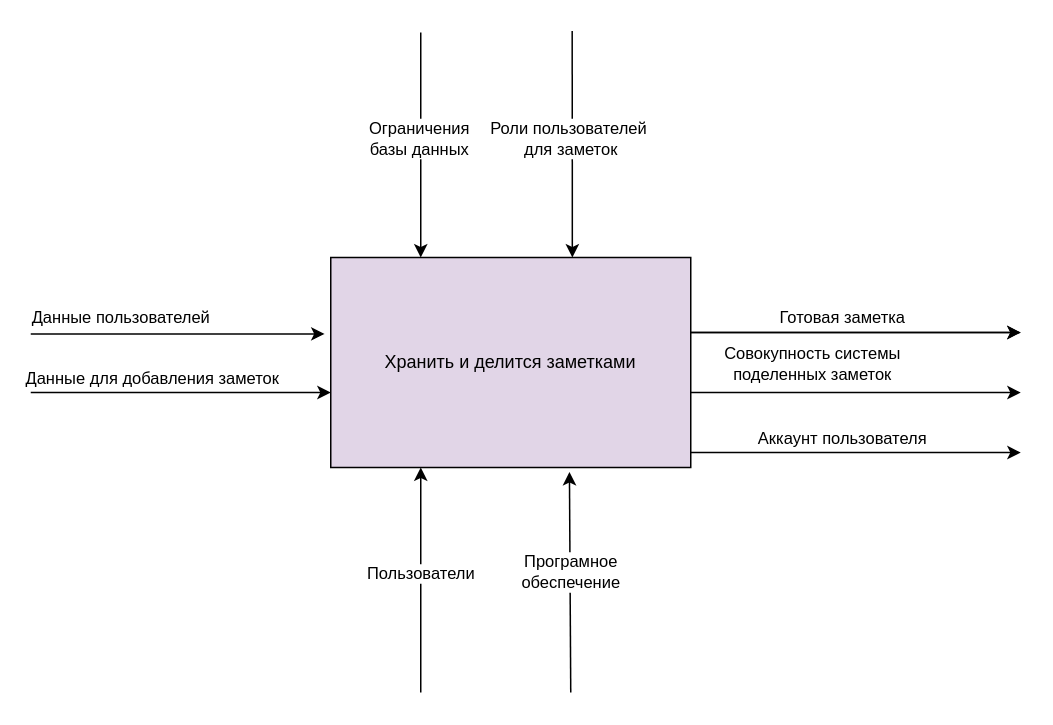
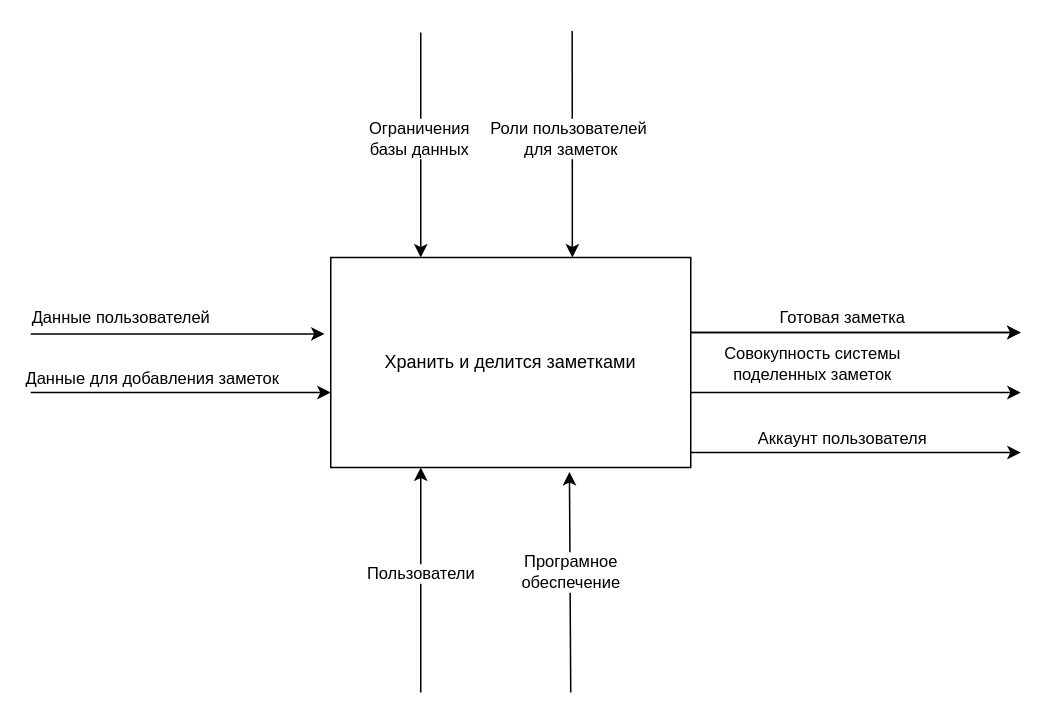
(511, 362) -> (511, 362)
